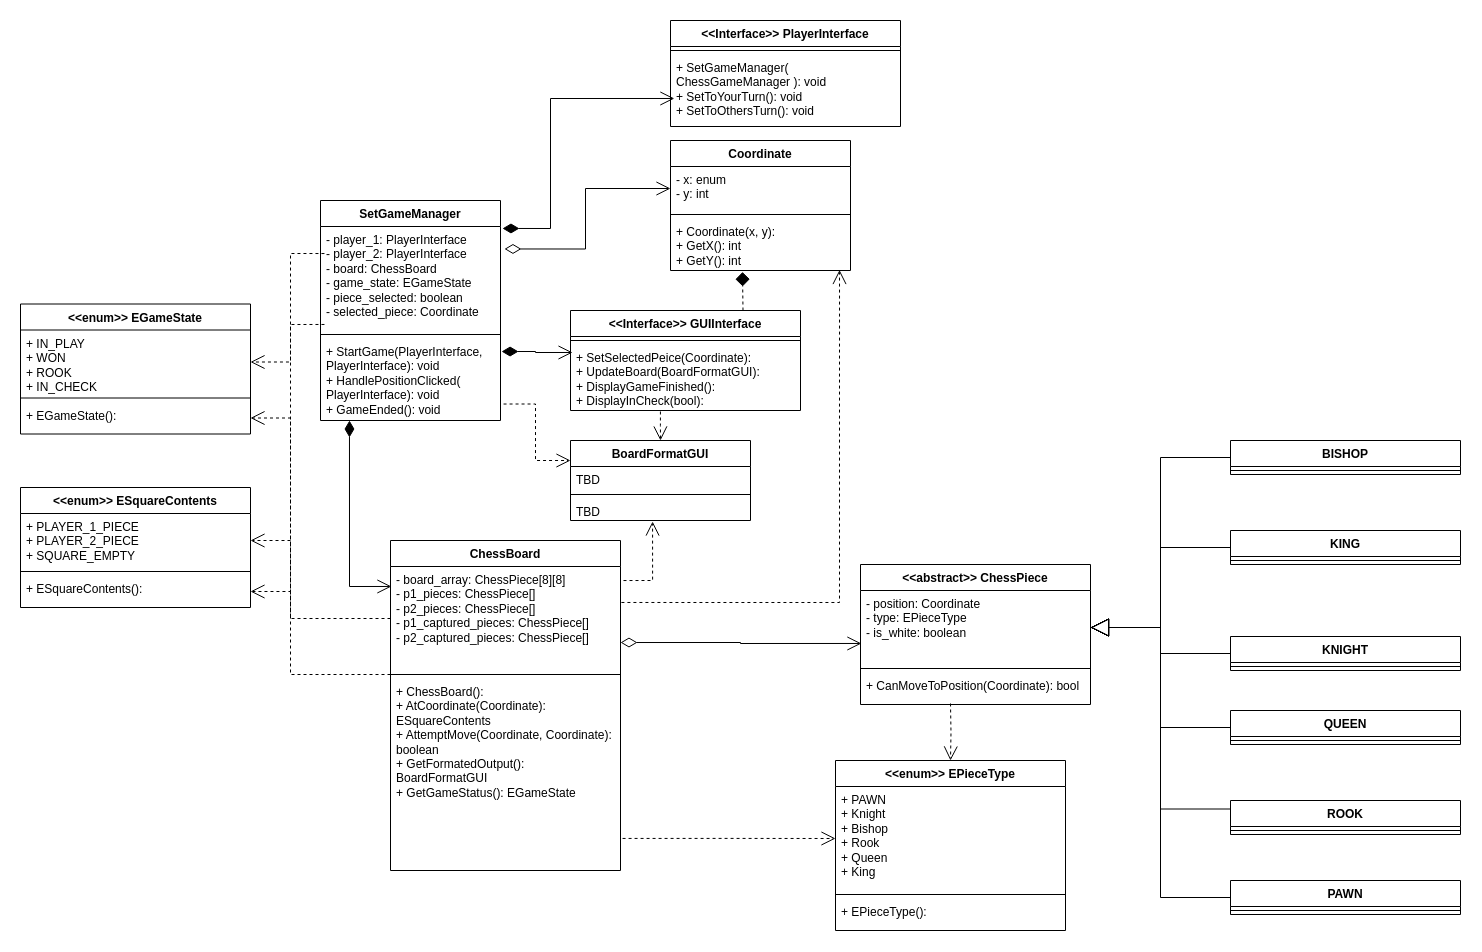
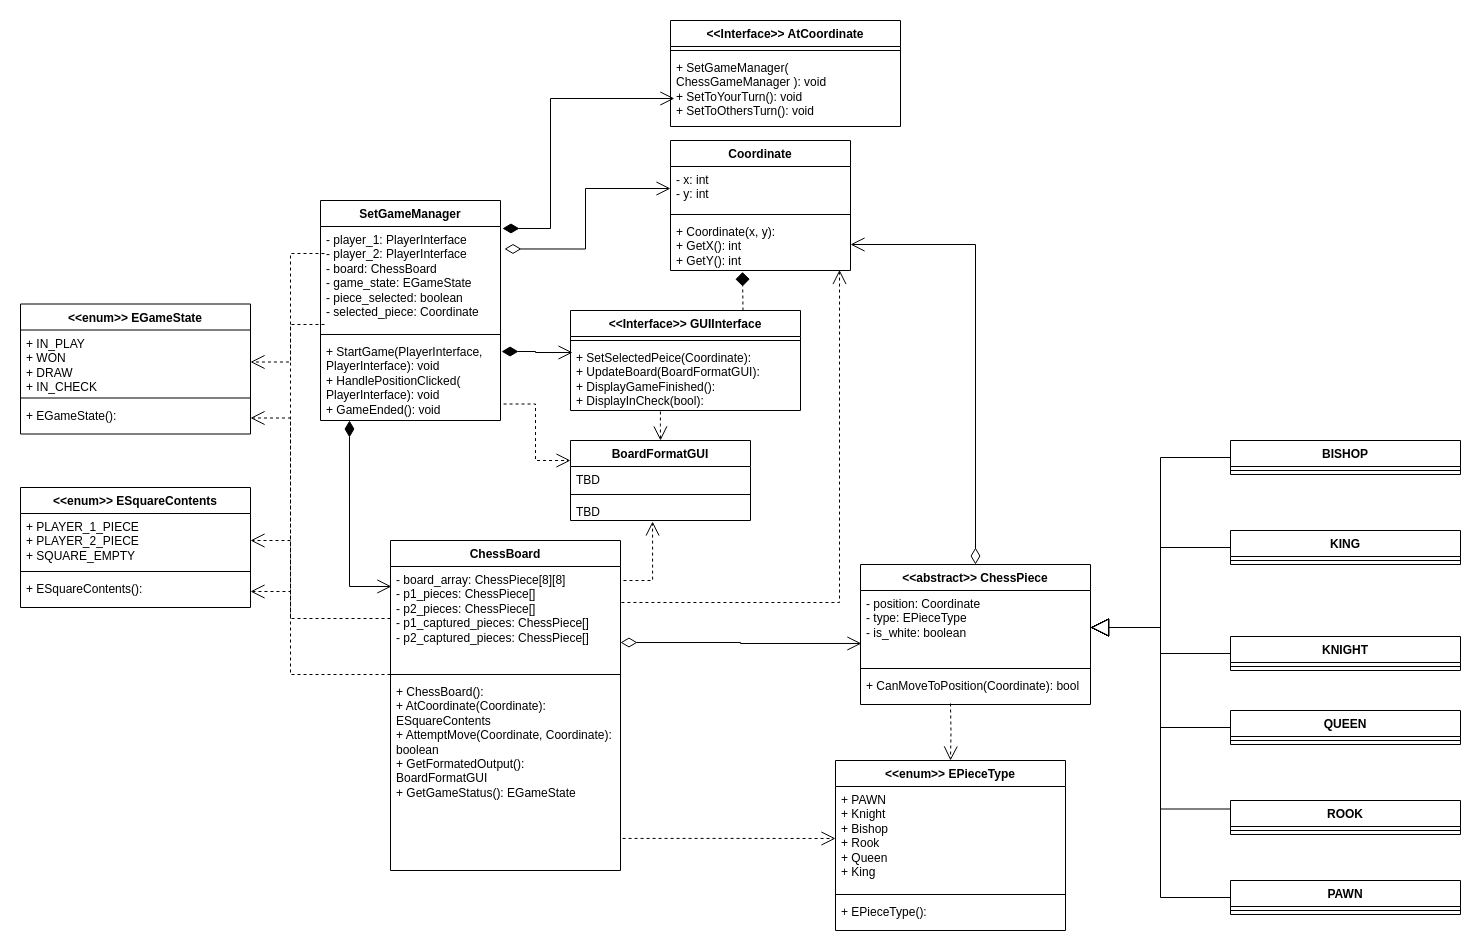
(786, 35) -> (786, 35)
(702, 188) -> (697, 188)
none -> (976, 336)
(59, 366) -> (59, 366)
